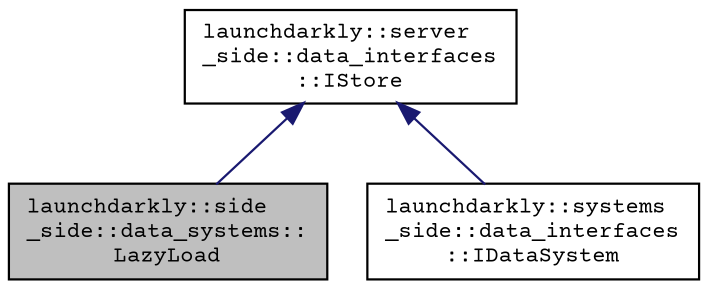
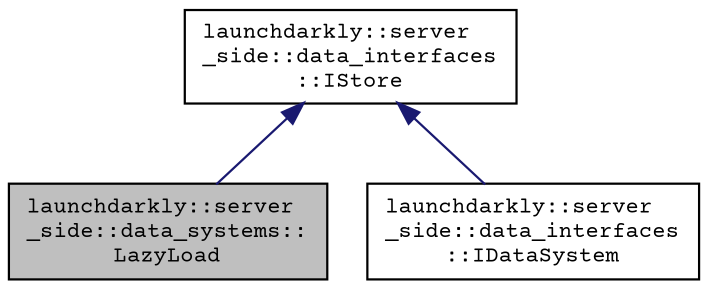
(168, 232) -> (168, 232)
(533, 232) -> (533, 232)
